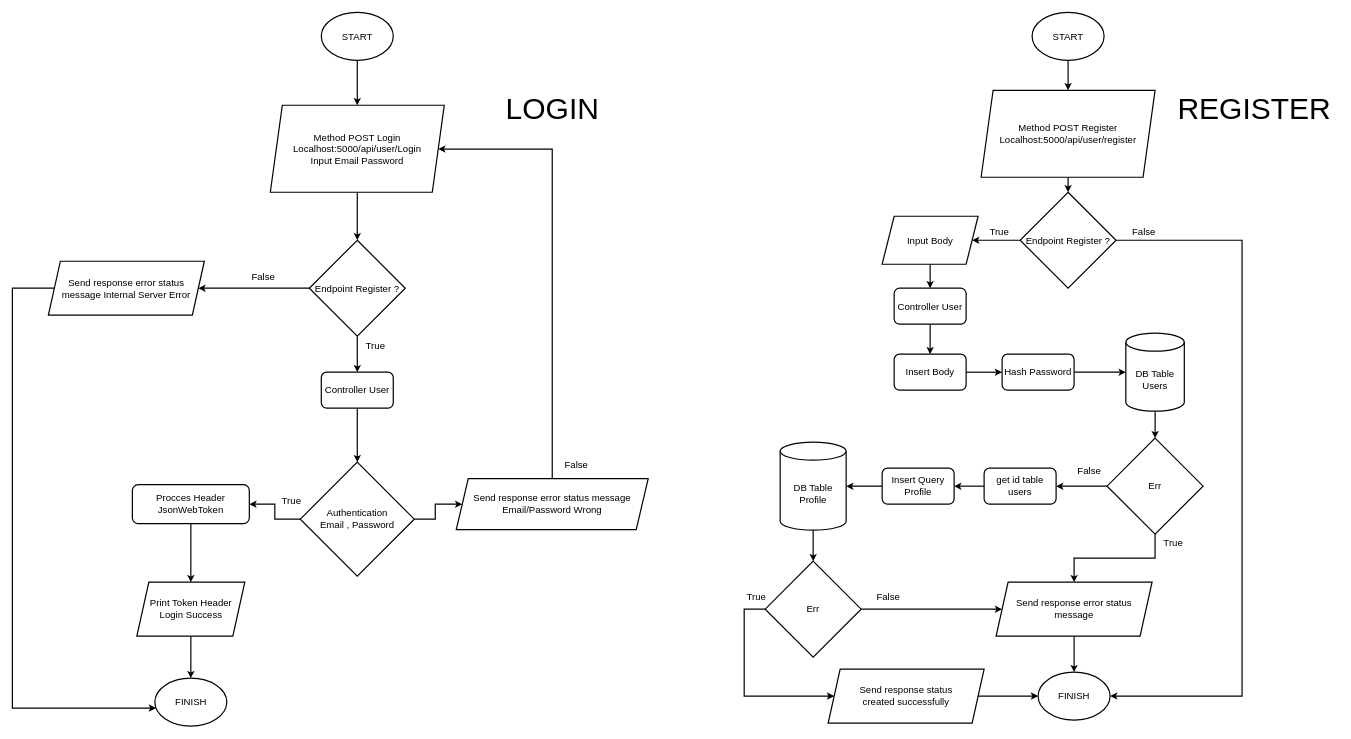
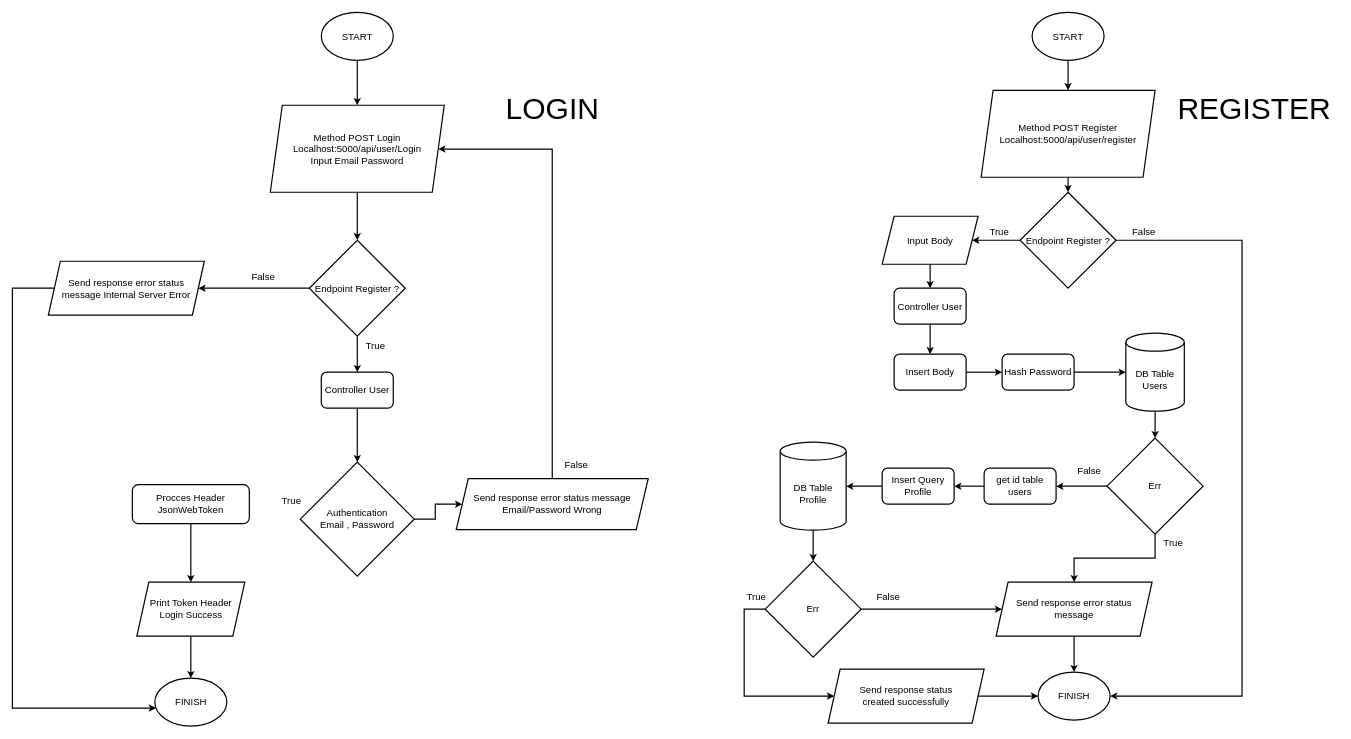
(275, 514) -> none
